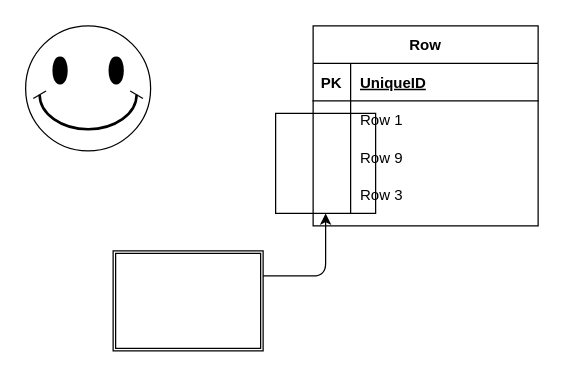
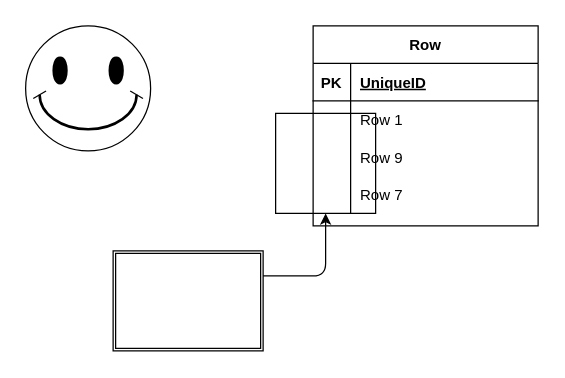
(379, 195) -> (379, 195)
